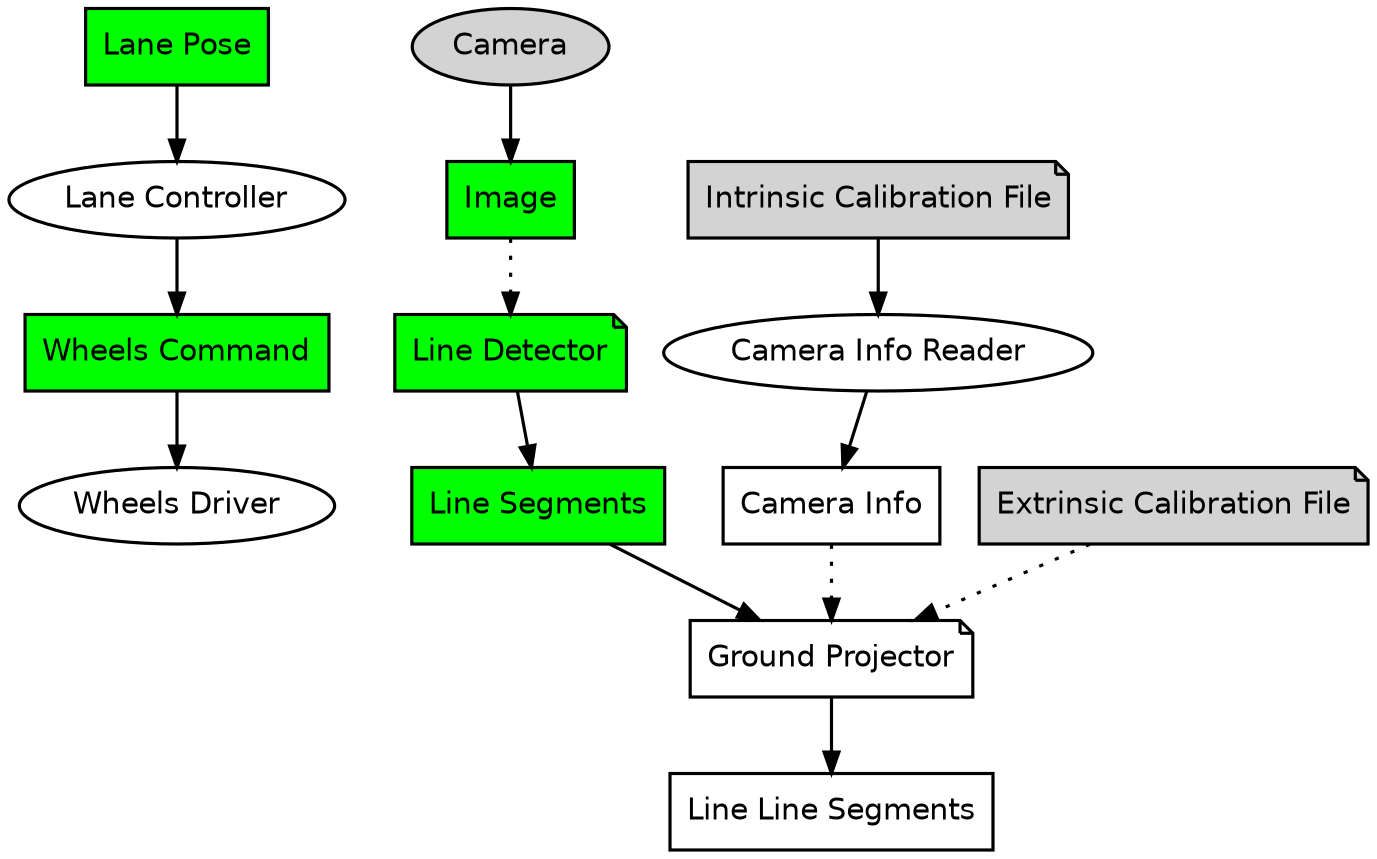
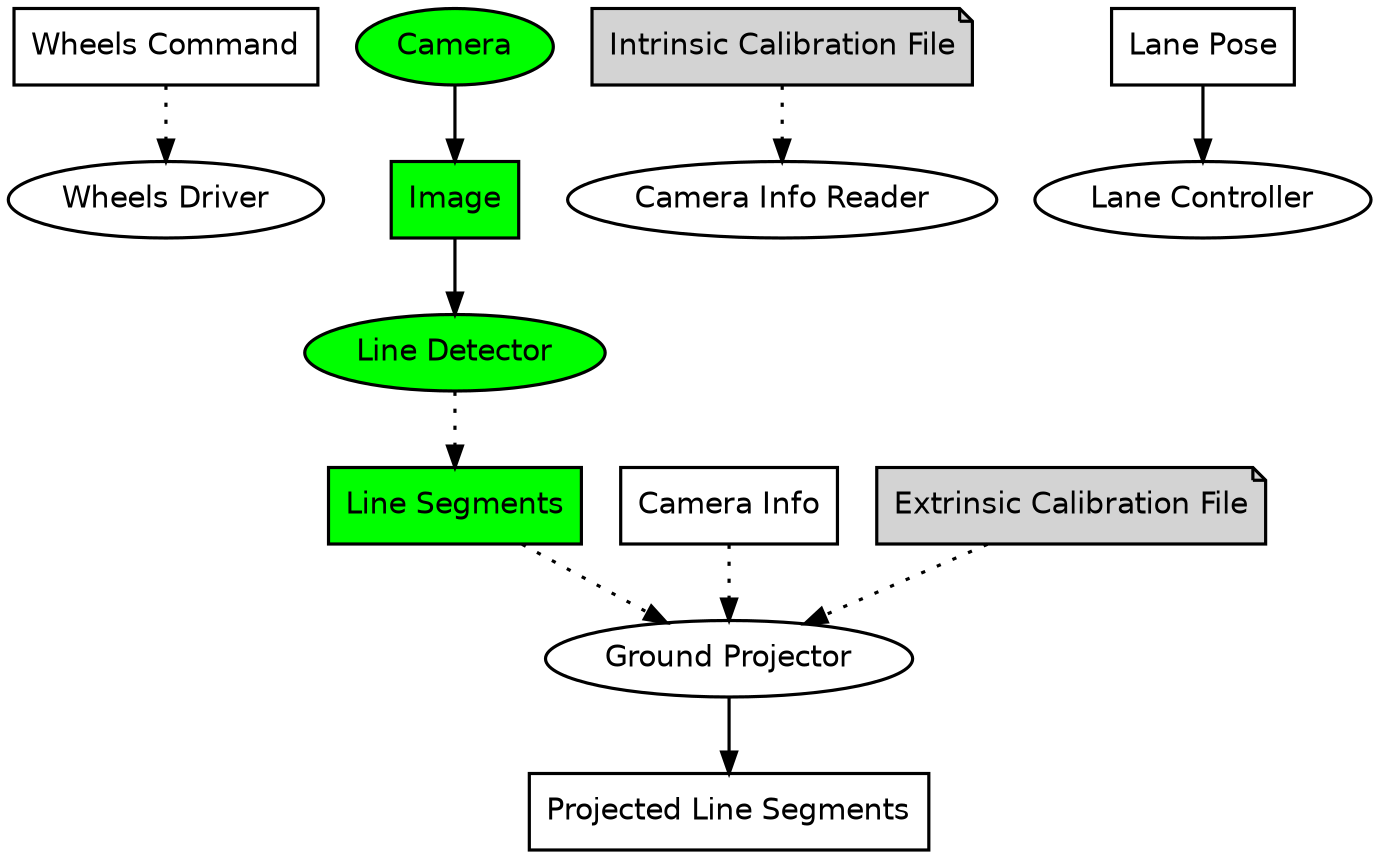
(177, 47) -> (1203, 47)
(511, 47) -> (455, 47)
(177, 266) -> none
(511, 266) -> (455, 266)
(878, 266) -> (782, 113)
(177, 353) -> (166, 47)
(511, 353) -> (455, 353)
(177, 419) -> (166, 113)
(523, 419) -> (455, 419)
(858, 419) -> none
(675, 577) -> (585, 578)
(831, 659) -> (729, 659)
(831, 812) -> (729, 812)
